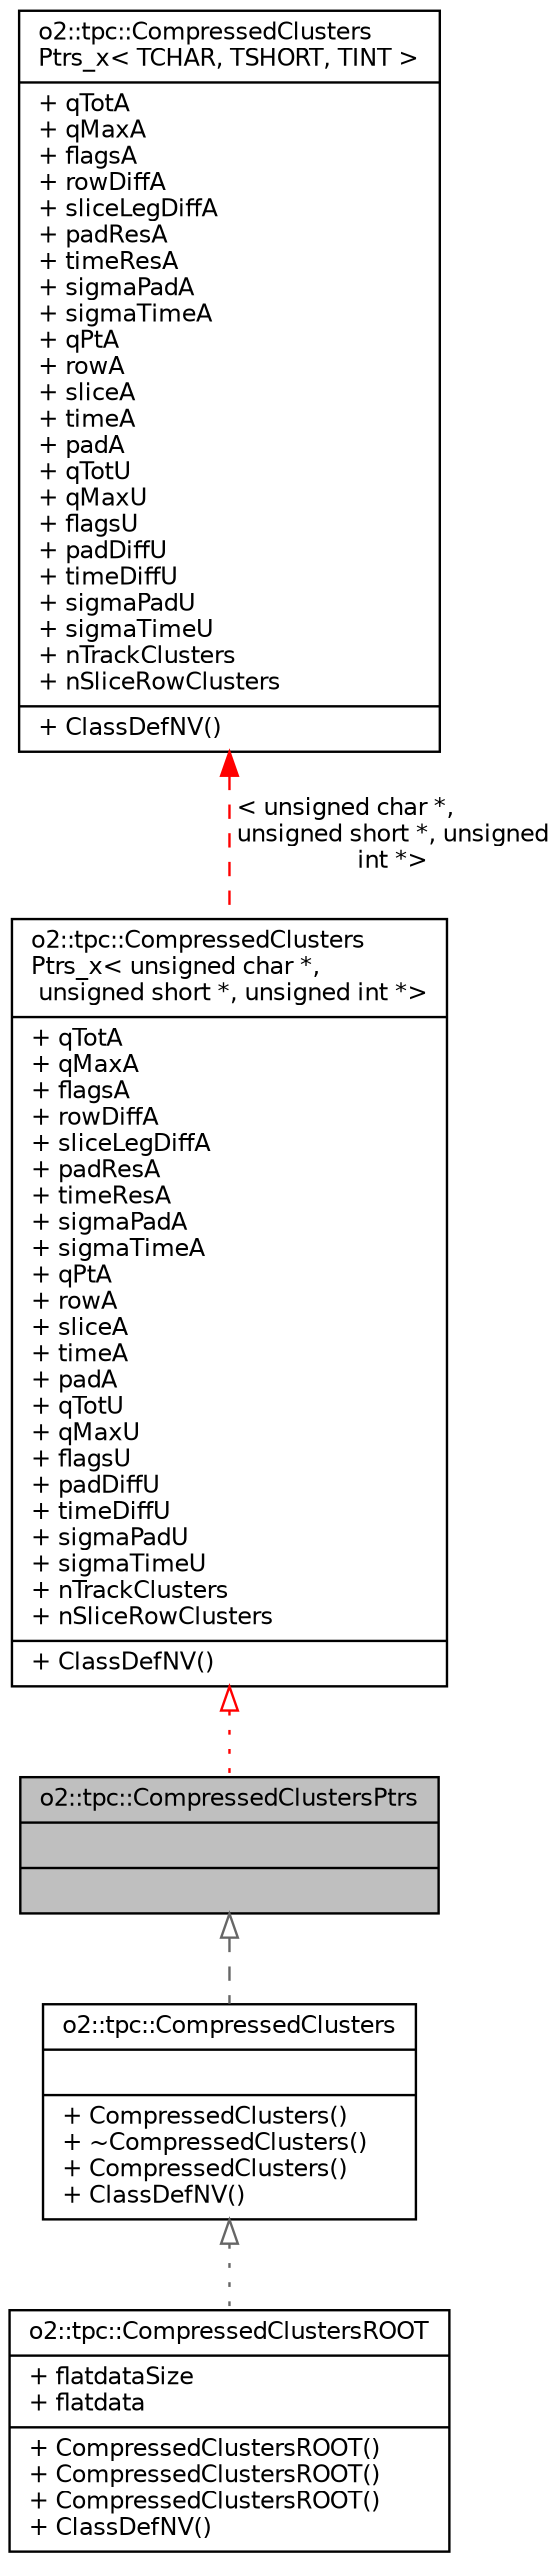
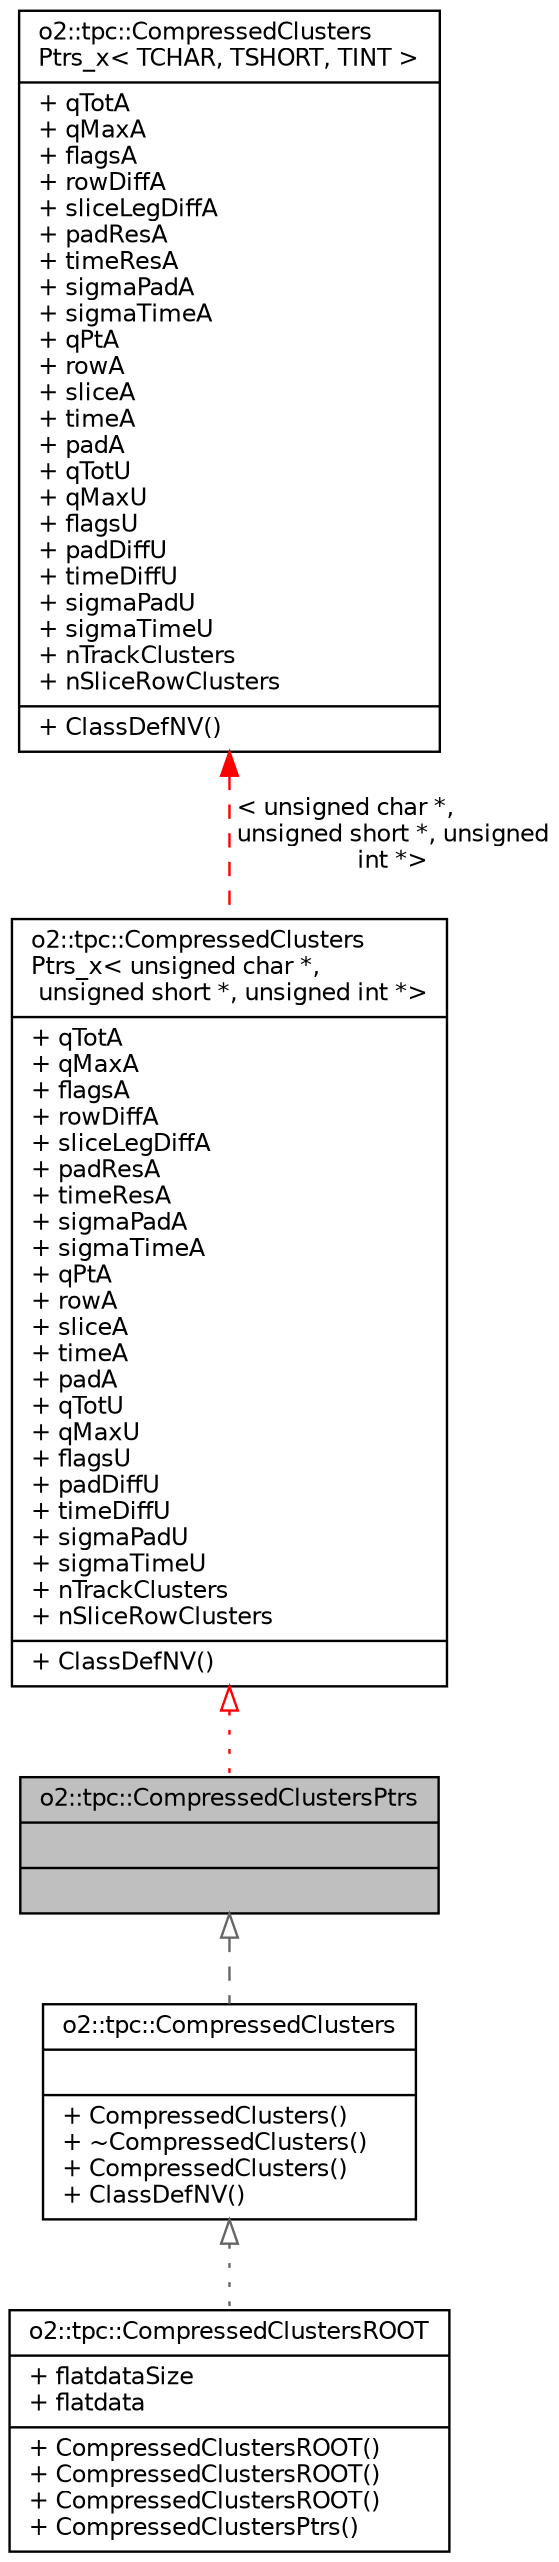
(121, 2528) -> (195, 2528)
